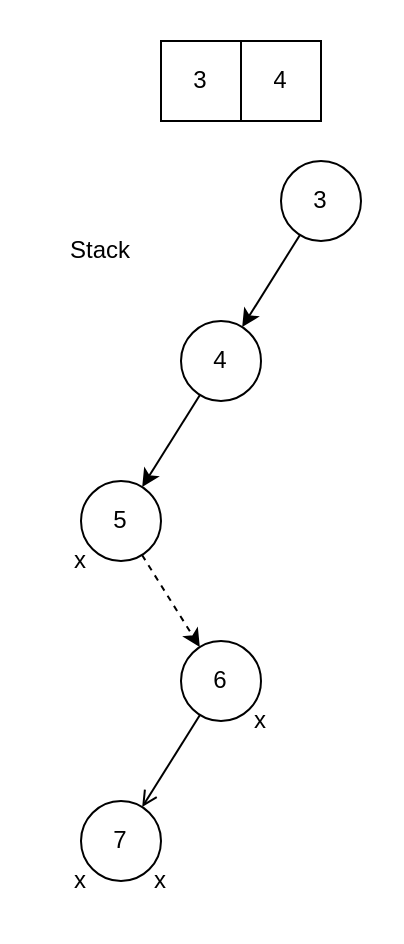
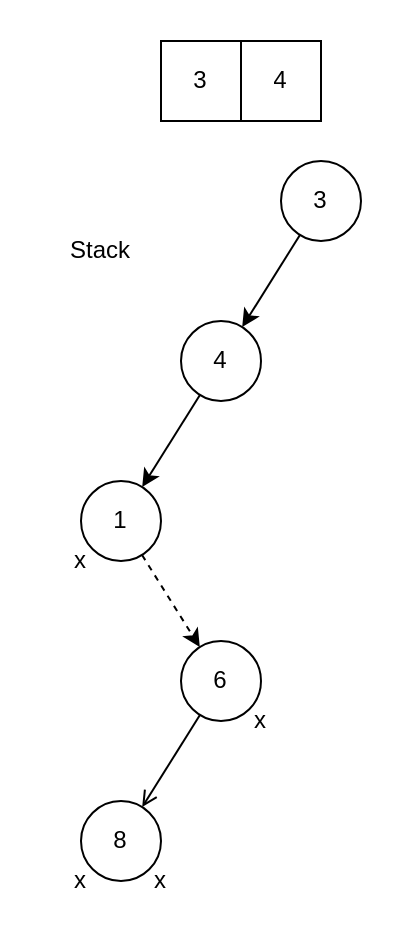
(121, 521) -> (121, 521)
(121, 841) -> (121, 841)
